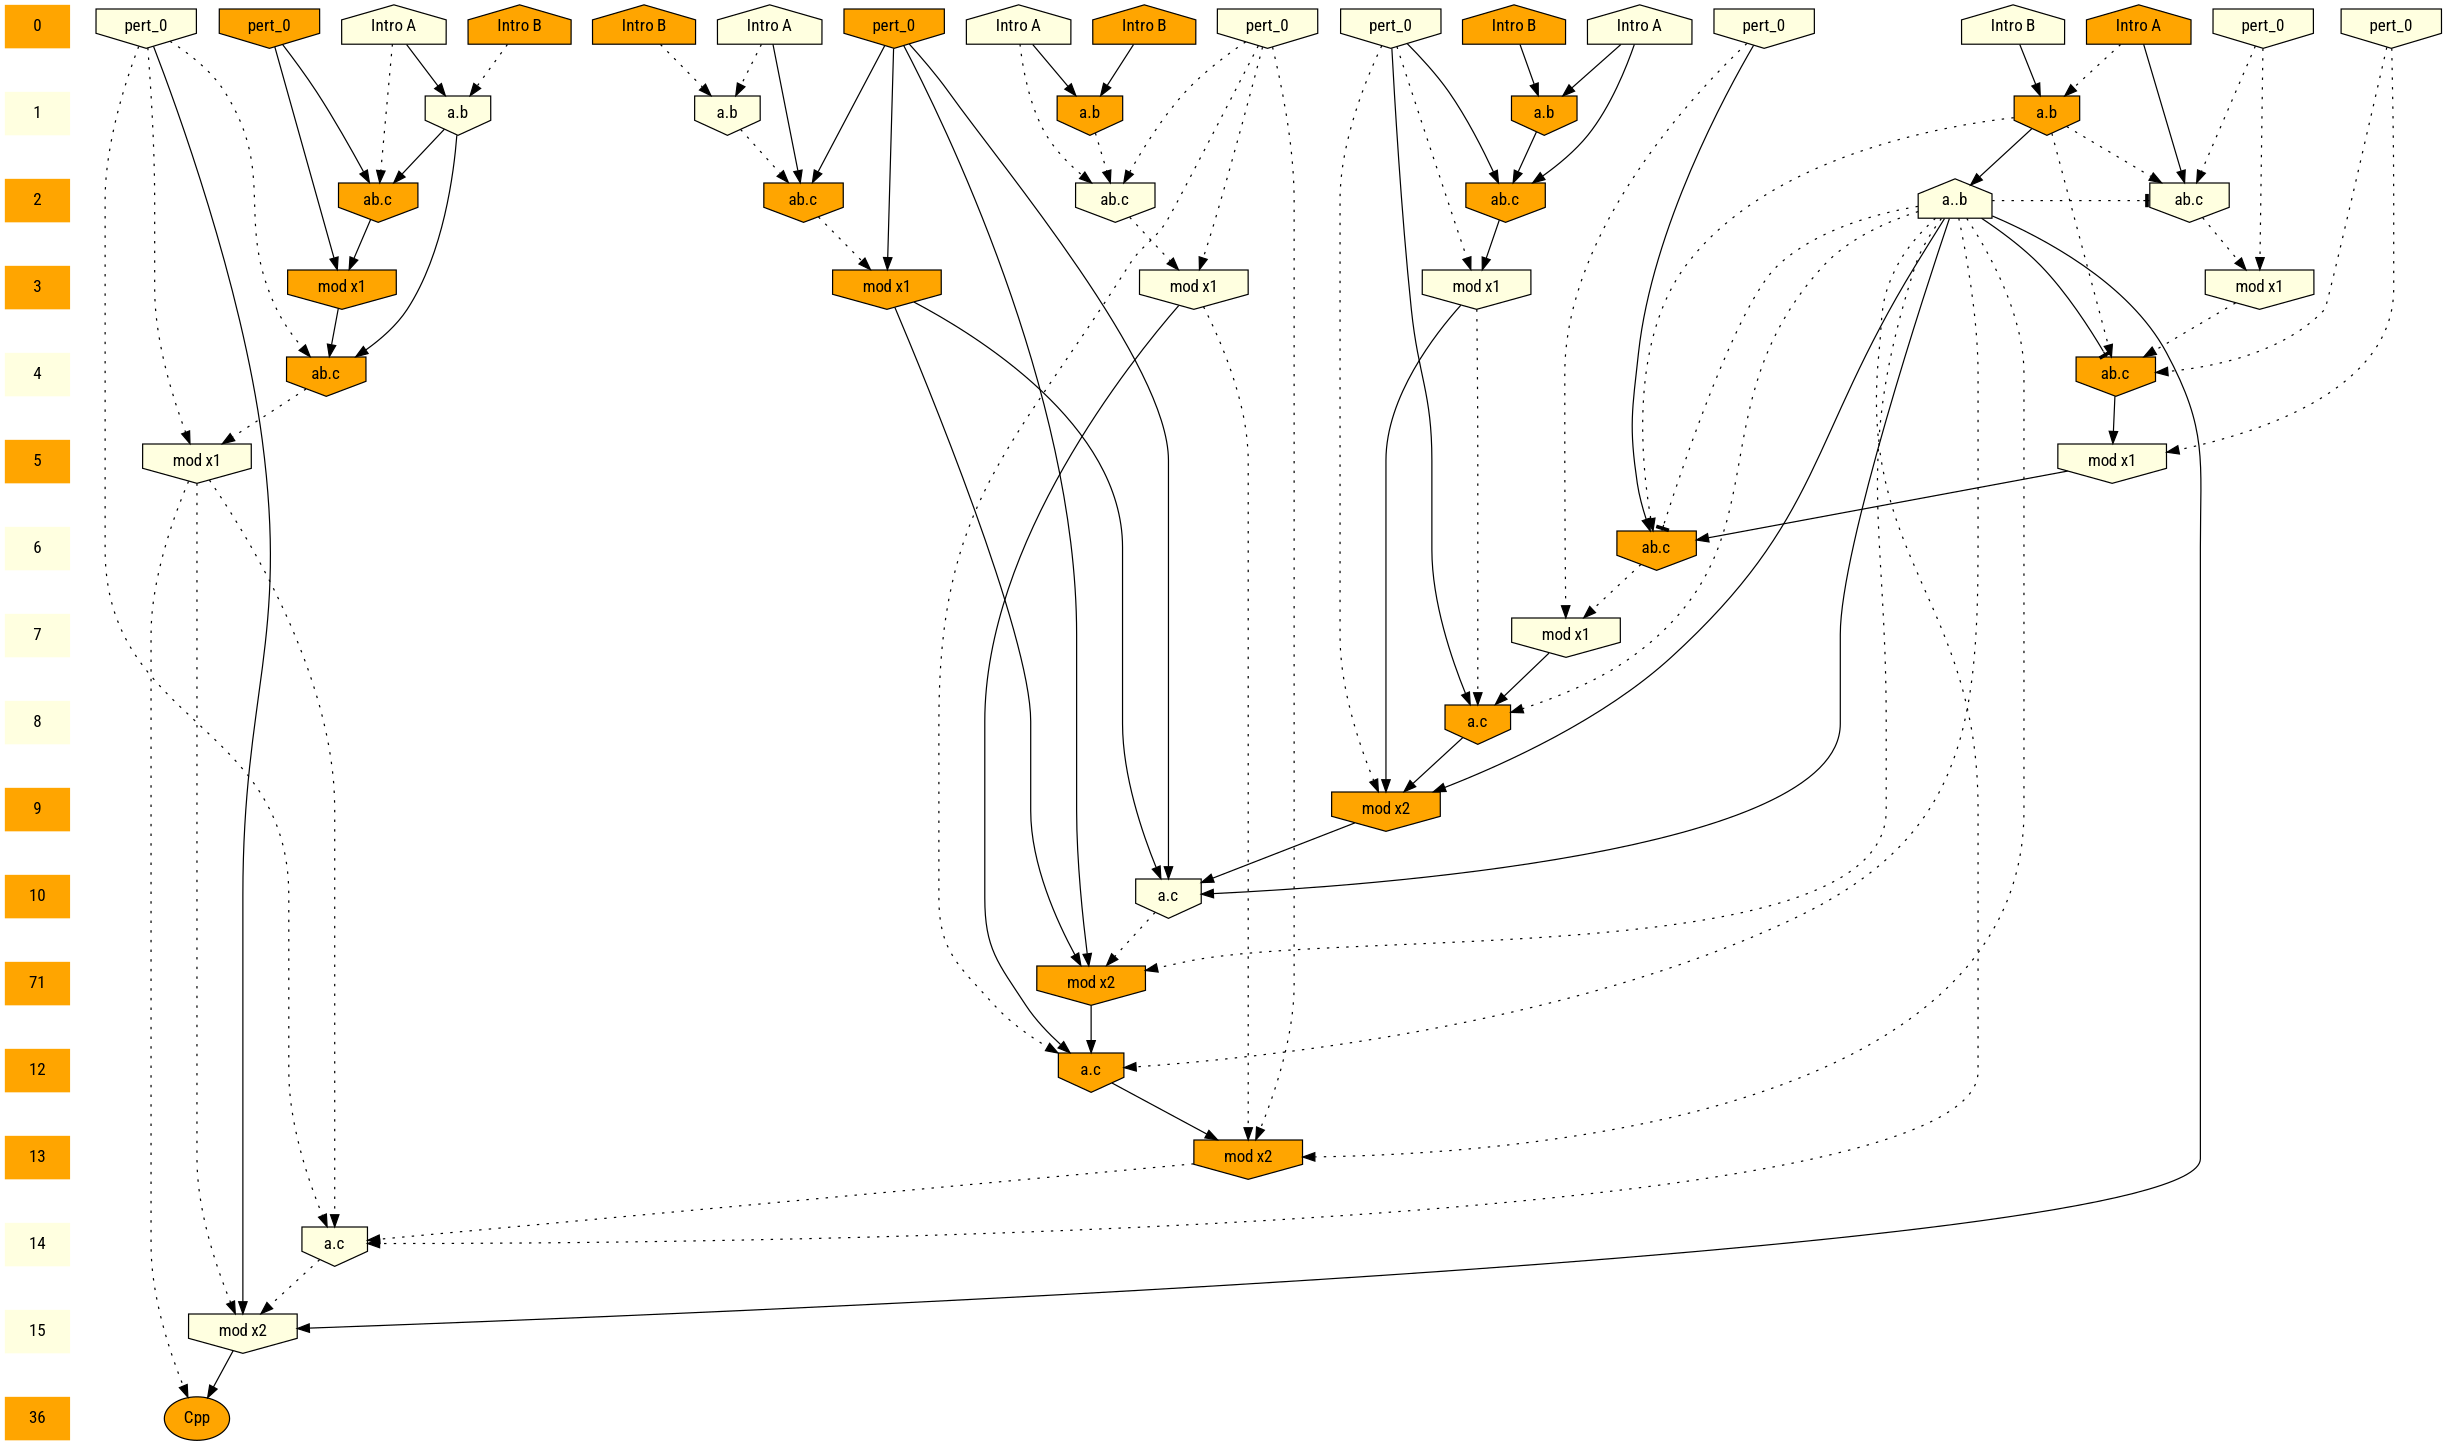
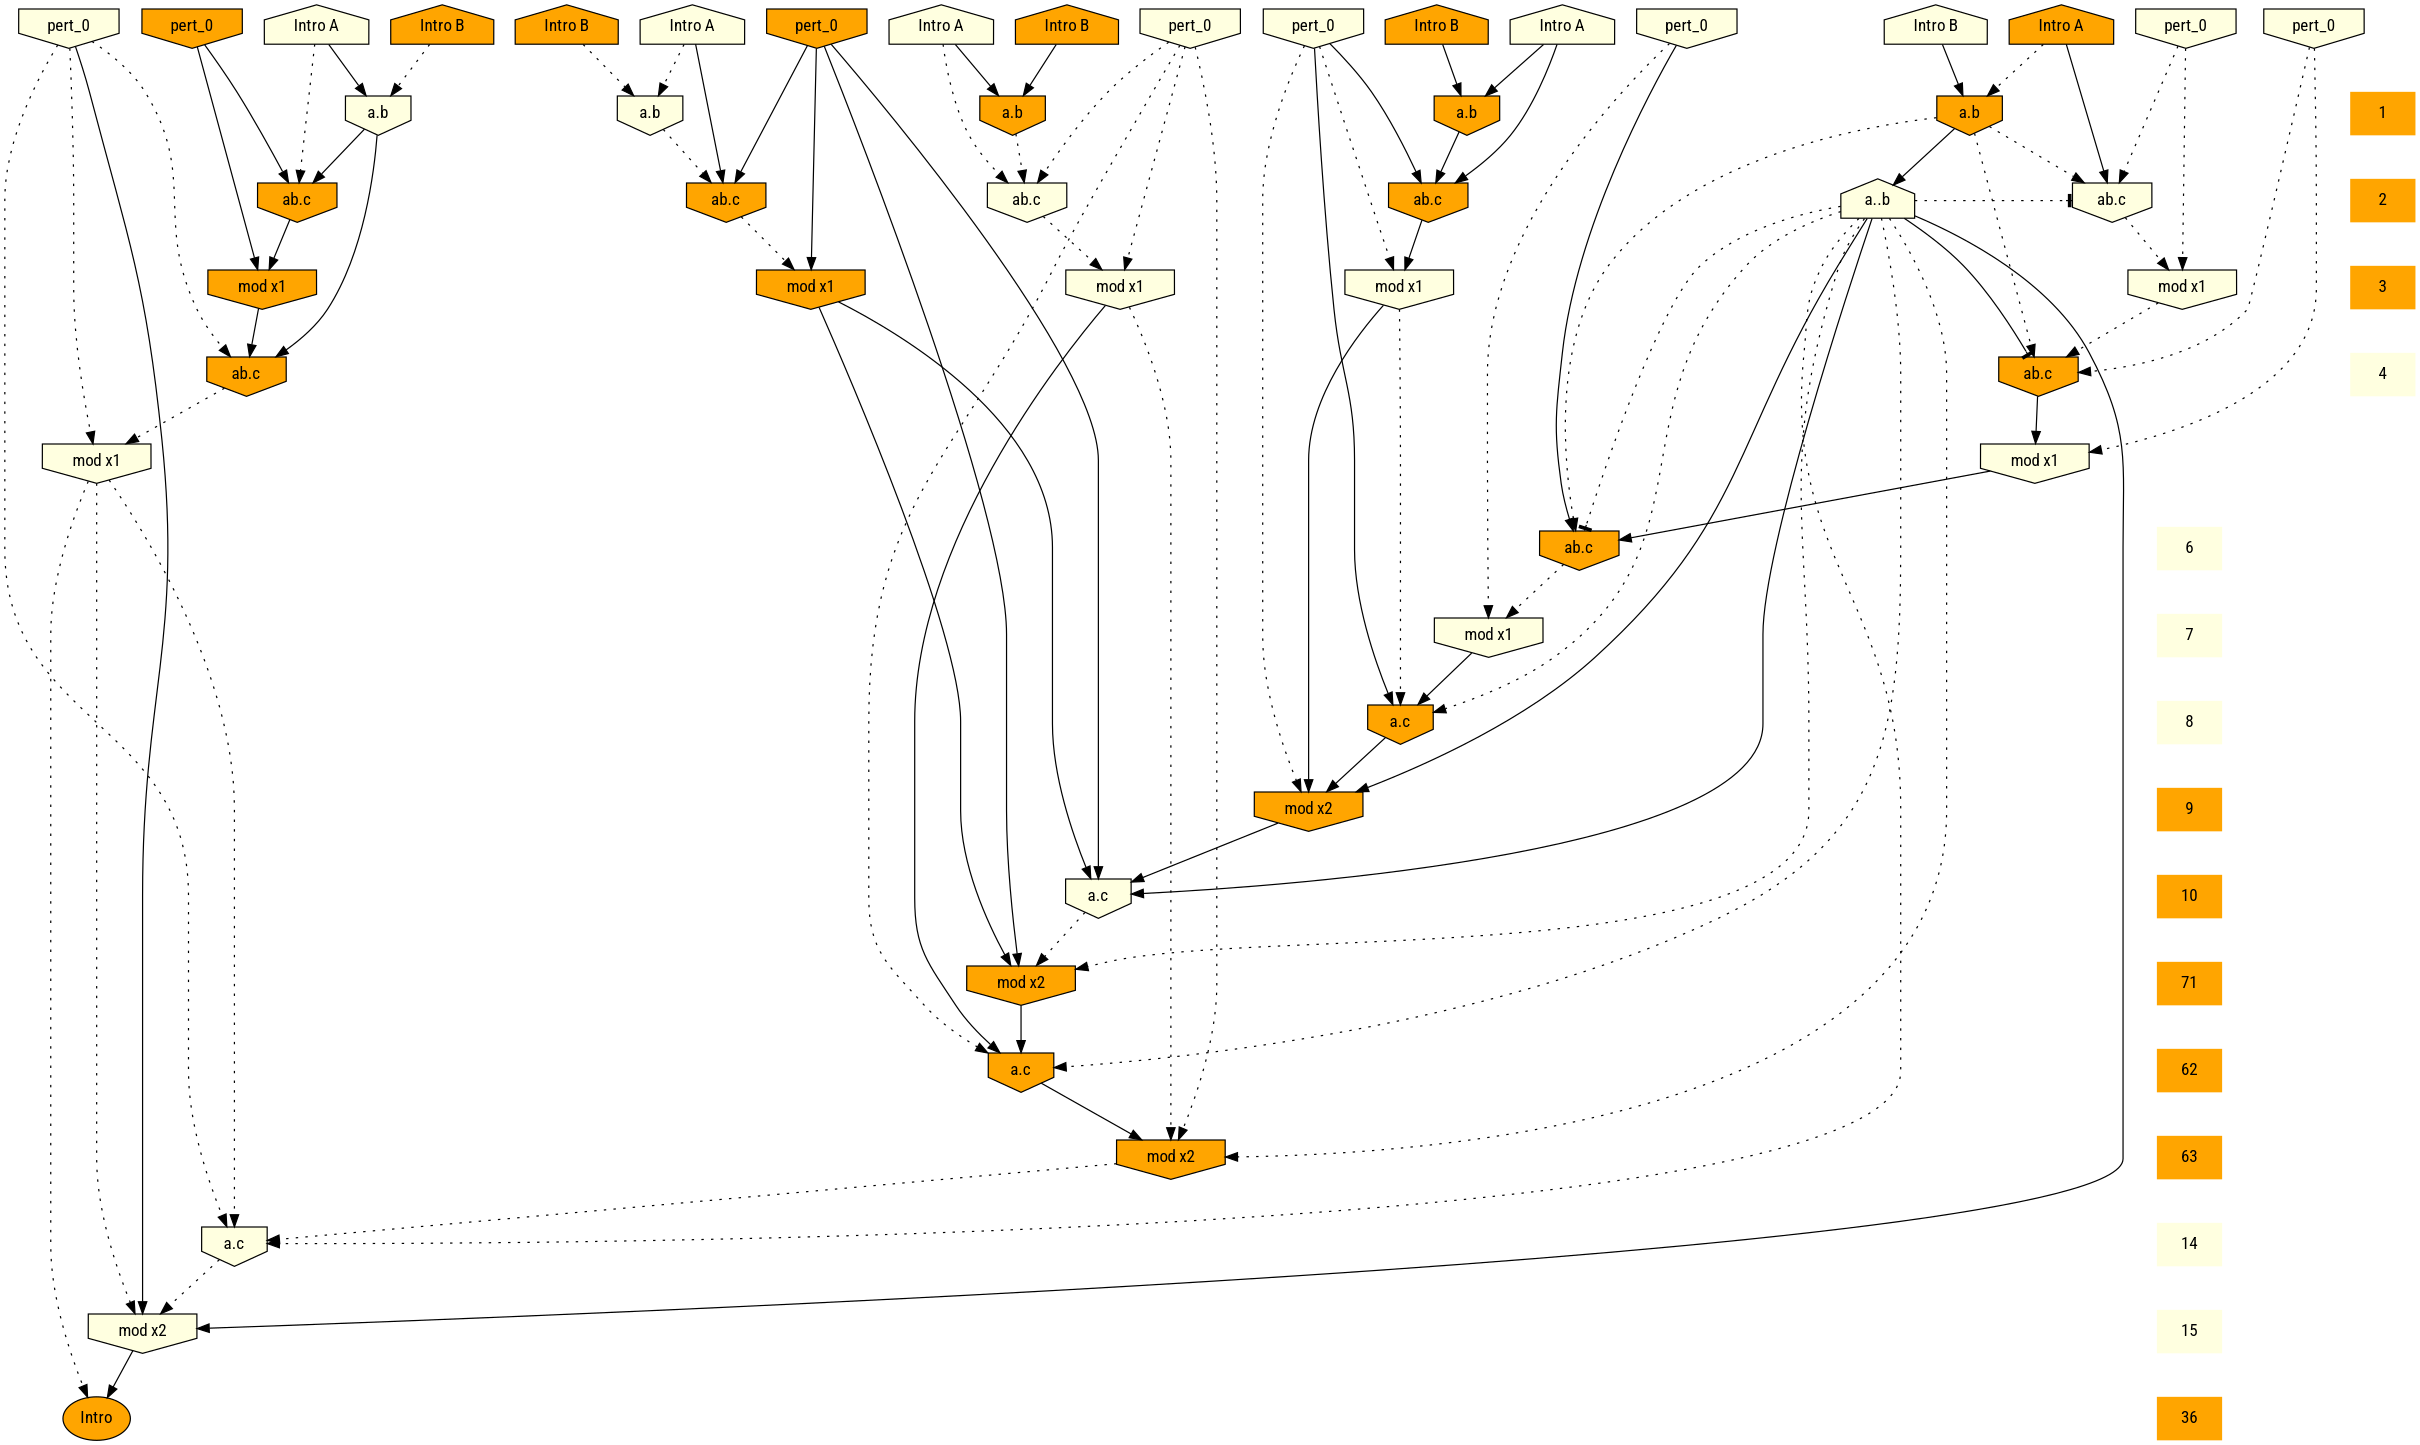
(37, 27) -> none
(37, 114) -> (2383, 114)
(37, 462) -> none
(37, 1071) -> (2190, 1071)
(37, 1158) -> (2190, 1158)
(197, 1419) -> (97, 1419)
